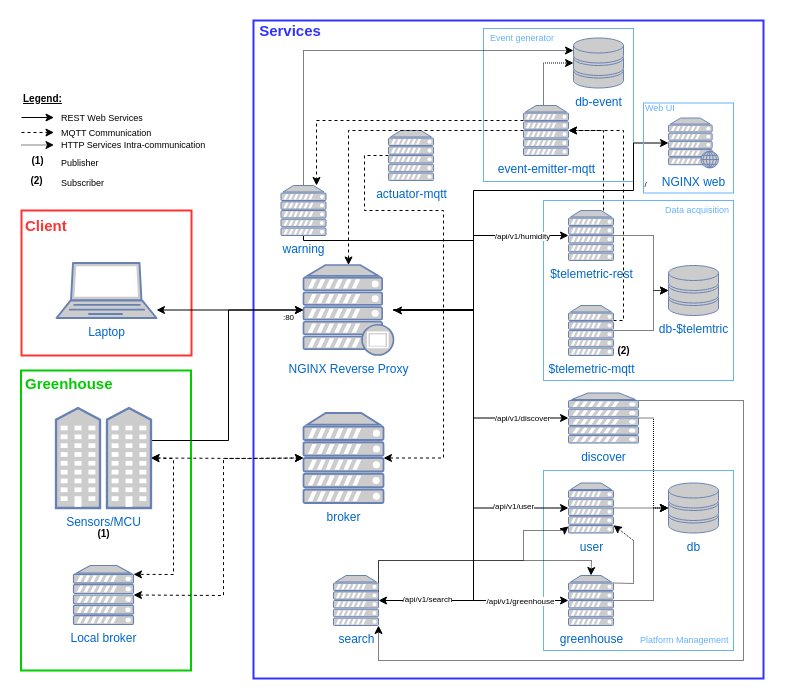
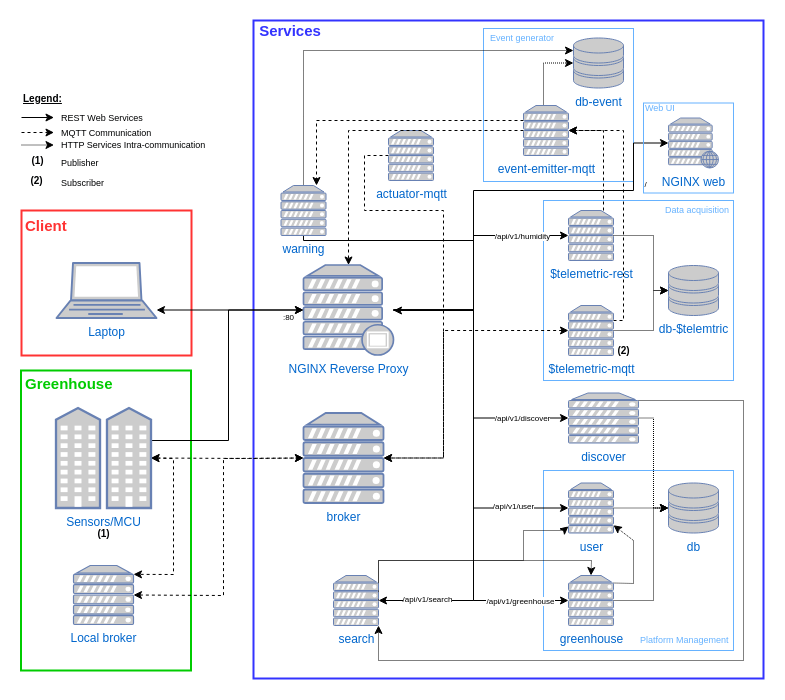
none -> (504, 331)
